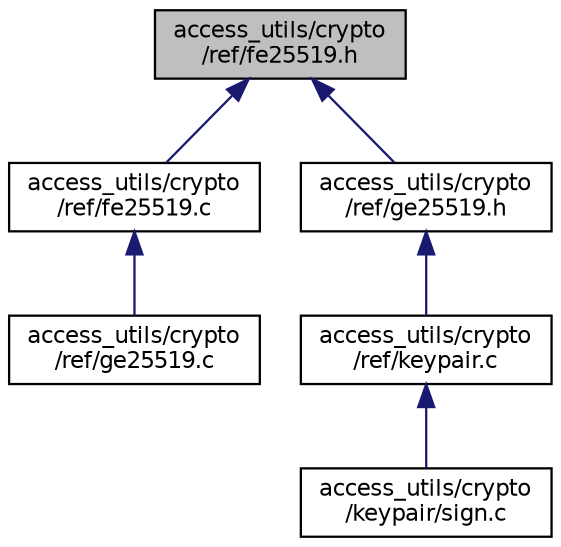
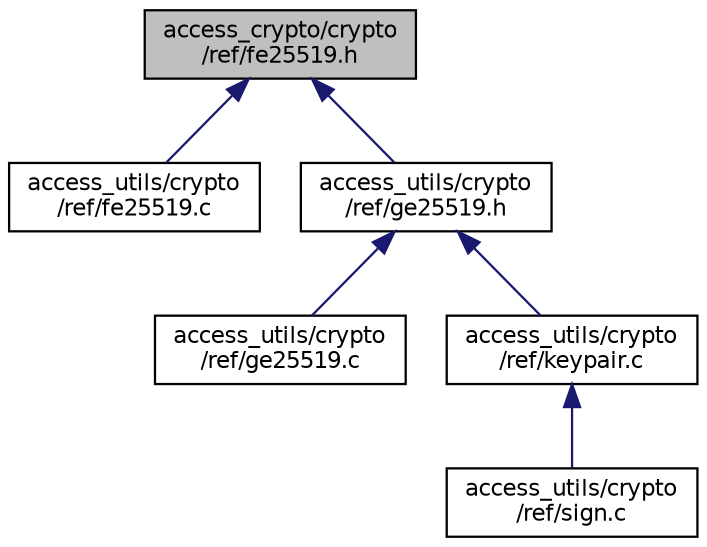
(280, 44) -> (280, 44)
(134, 285) -> (345, 282)
(426, 503) -> (572, 503)
